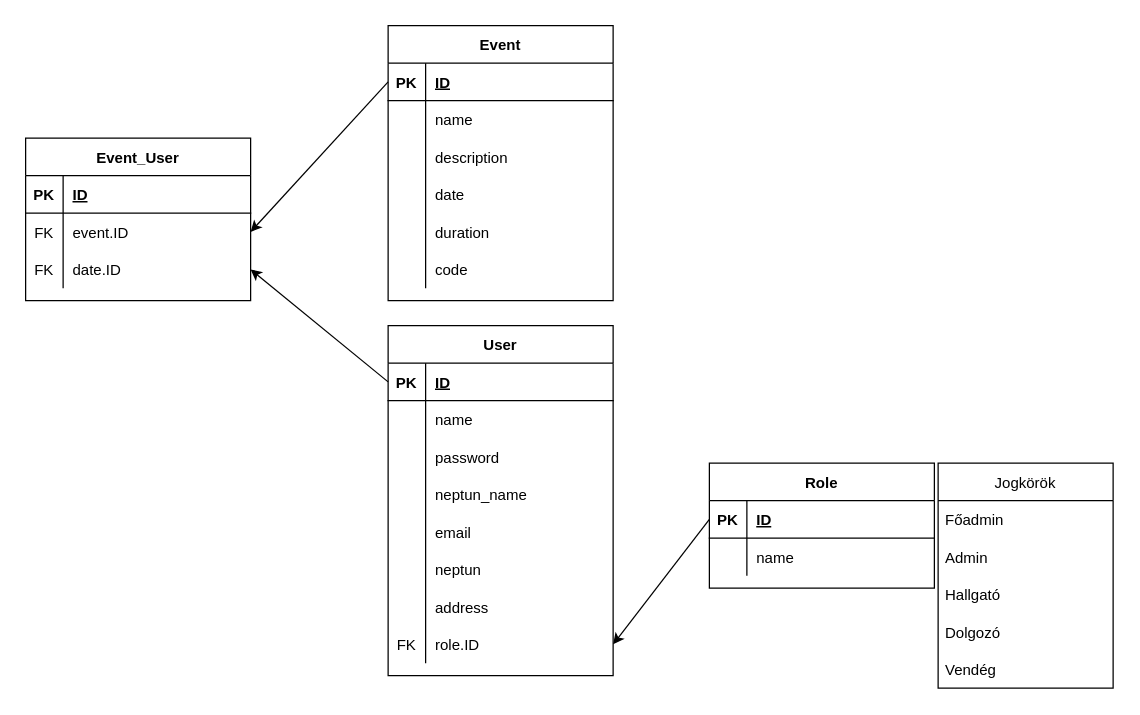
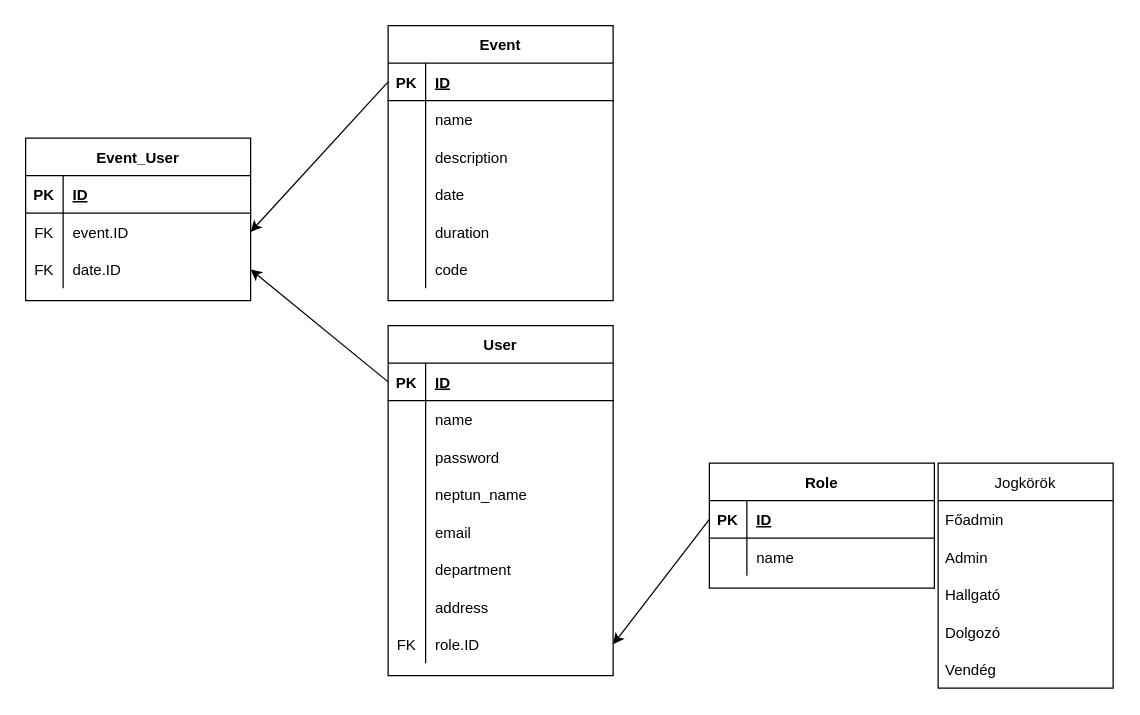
(460, 570) -> (477, 570)
